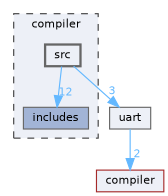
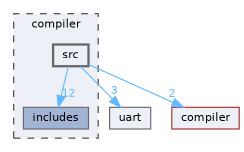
(130, 144) -> (131, 84)
